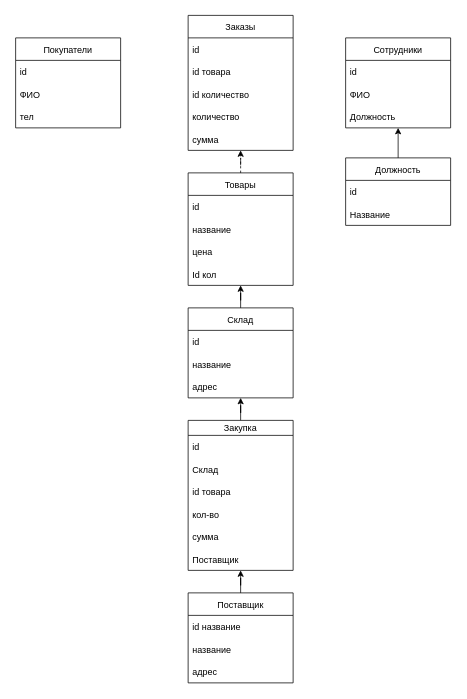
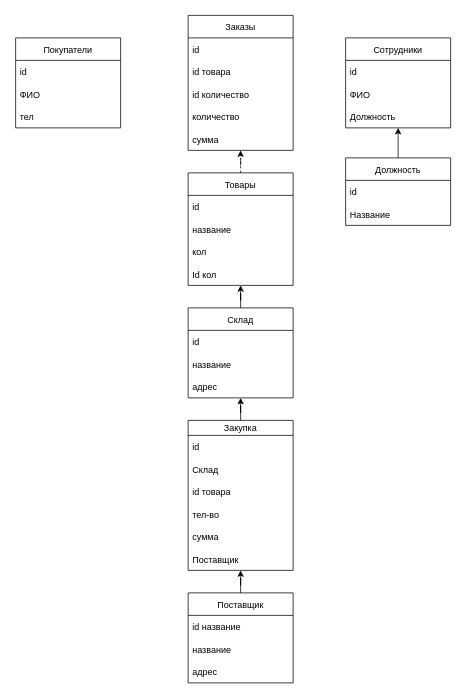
(202, 252) -> (200, 252)
(207, 515) -> (207, 515)
